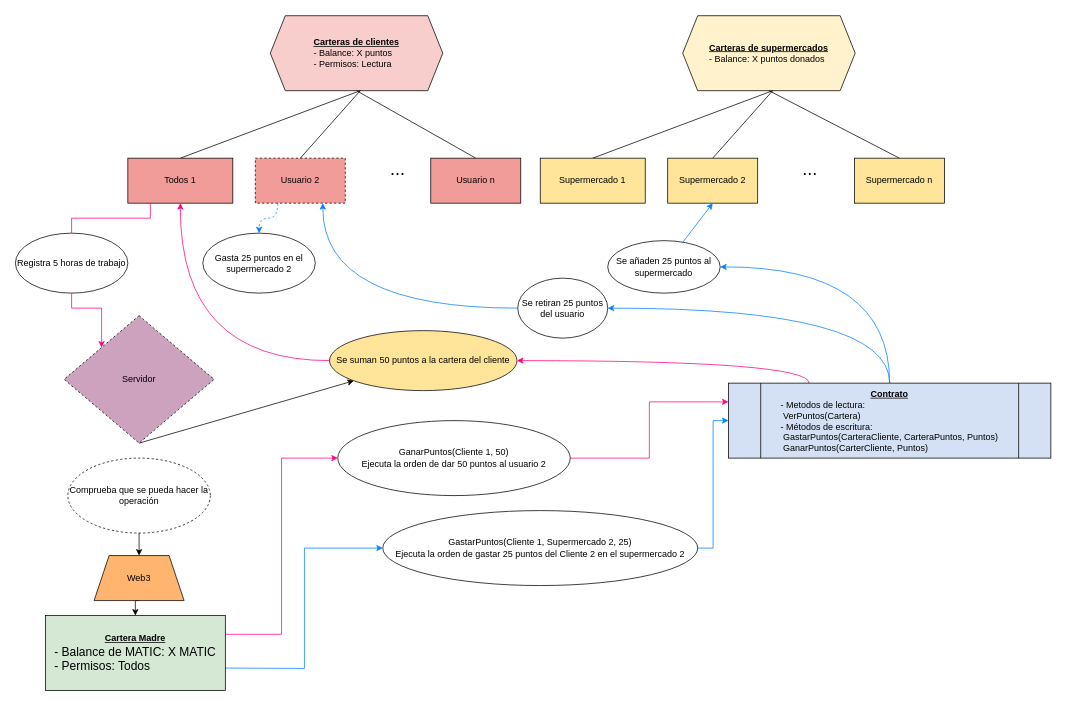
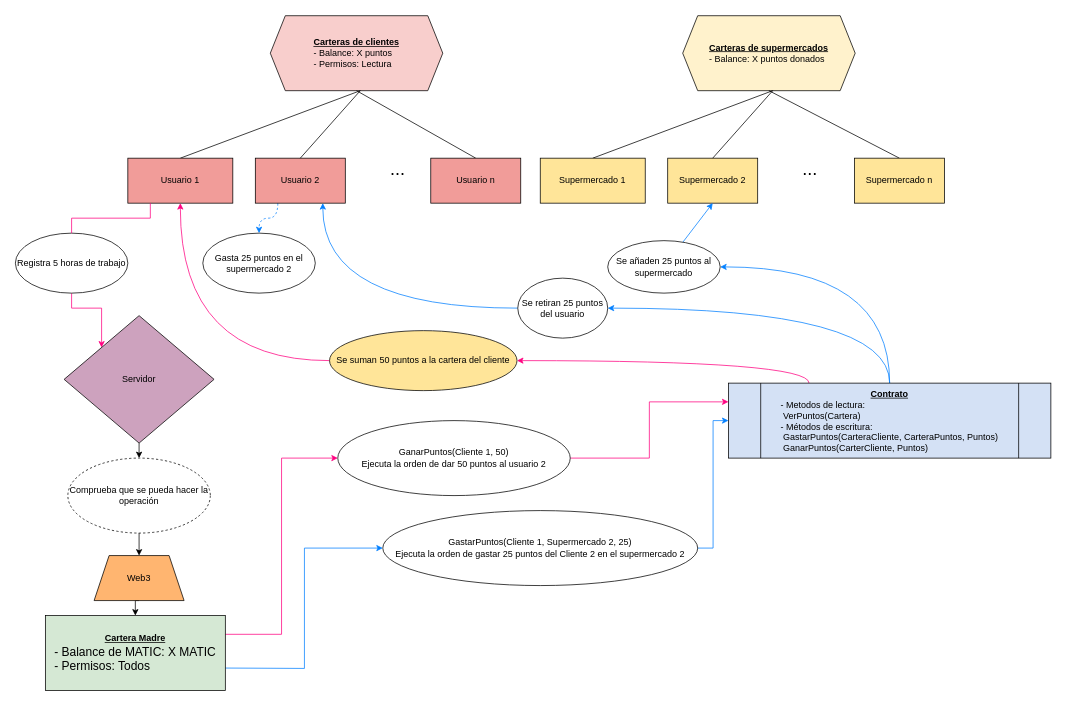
(180, 180) -> (180, 180)
(300, 180) -> (300, 180)
(139, 379) -> (139, 379)
(244, 412) -> (139, 450)
